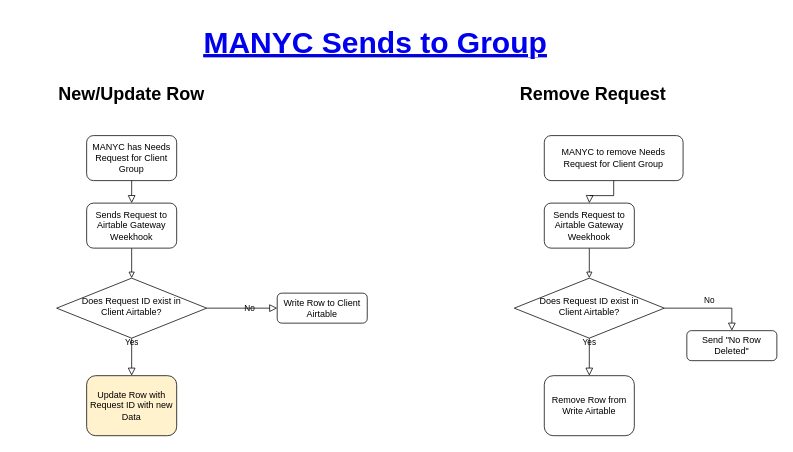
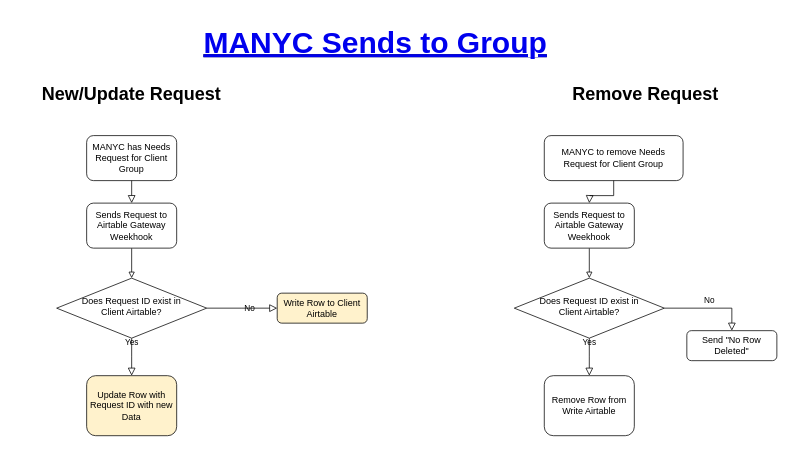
(132, 94) -> (132, 94)
(593, 94) -> (645, 94)
(322, 308) -> (322, 308)
